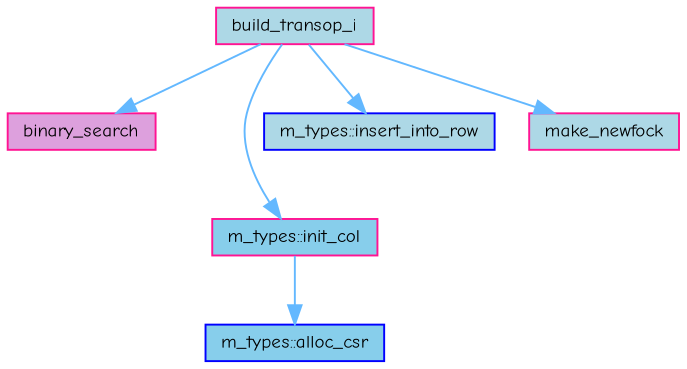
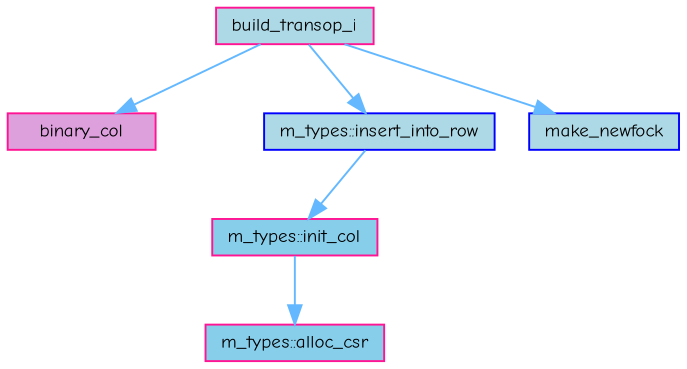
(245, 121) -> (343, 177)
(82, 132) -> (82, 132)
(604, 132) -> (604, 132)
(295, 343) -> (295, 343)
